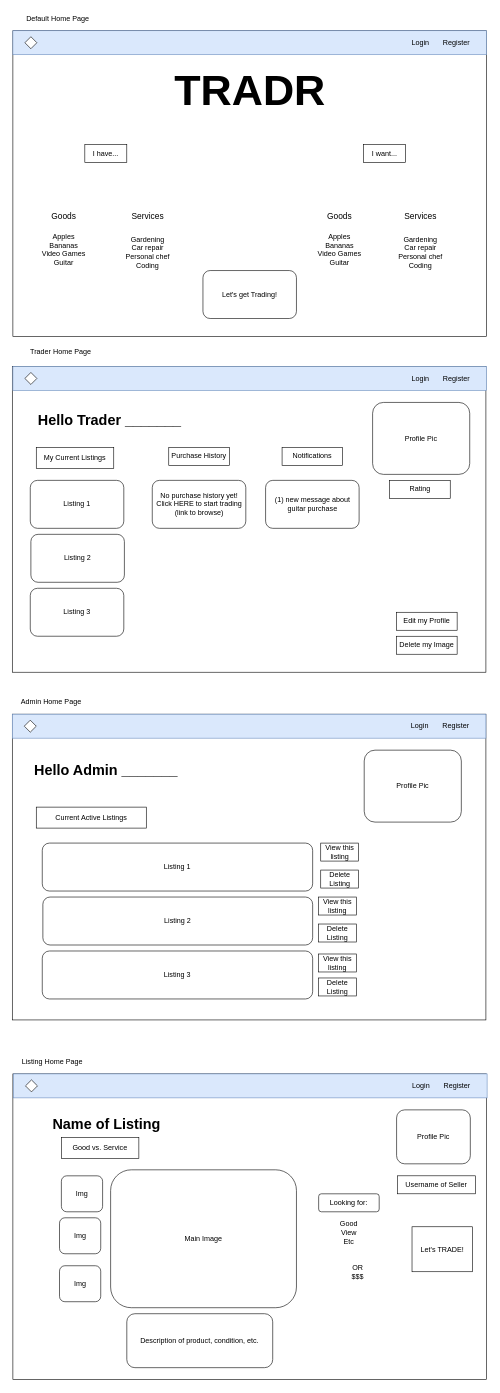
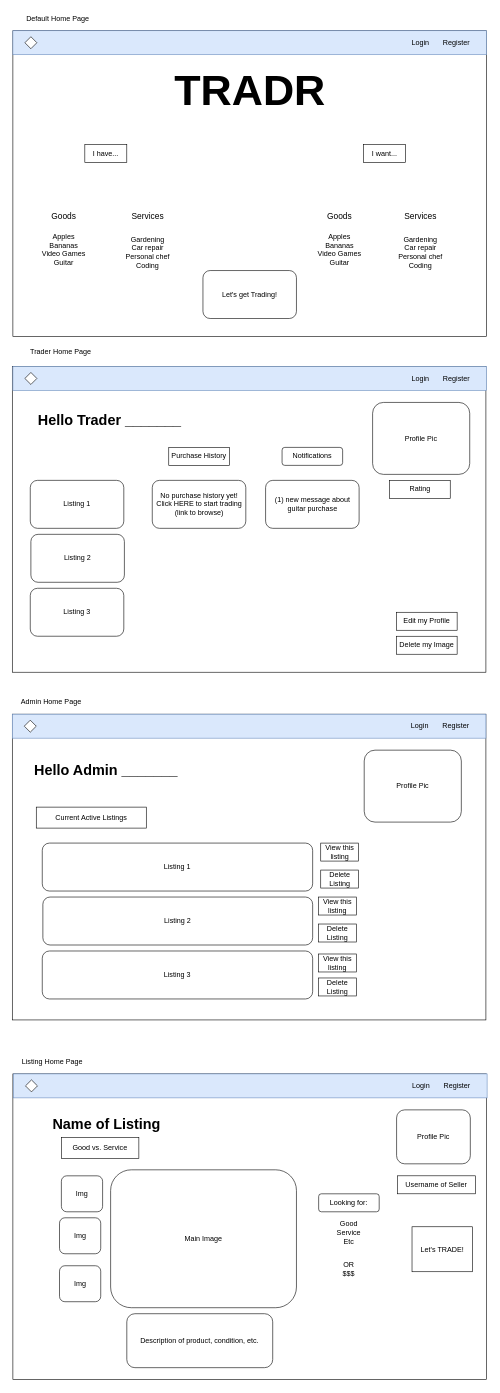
(313, 456) -> (313, 456)
(75, 458) -> none
(349, 1233) -> (349, 1233)
(358, 1272) -> (349, 1269)
